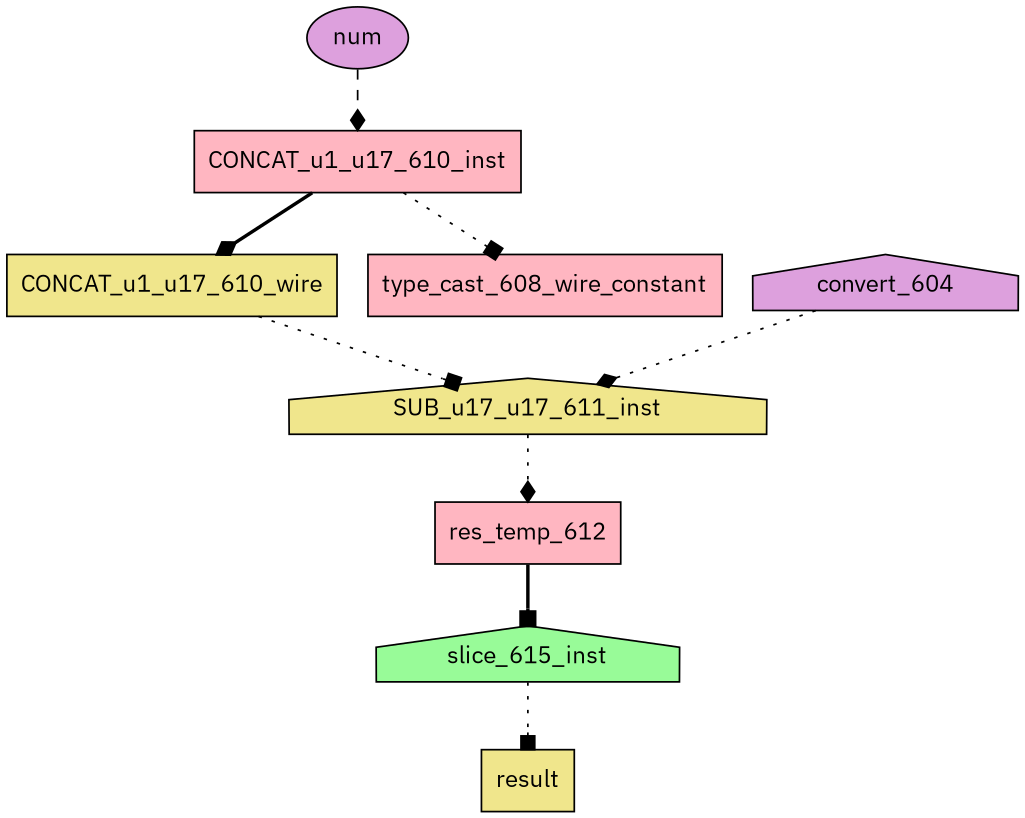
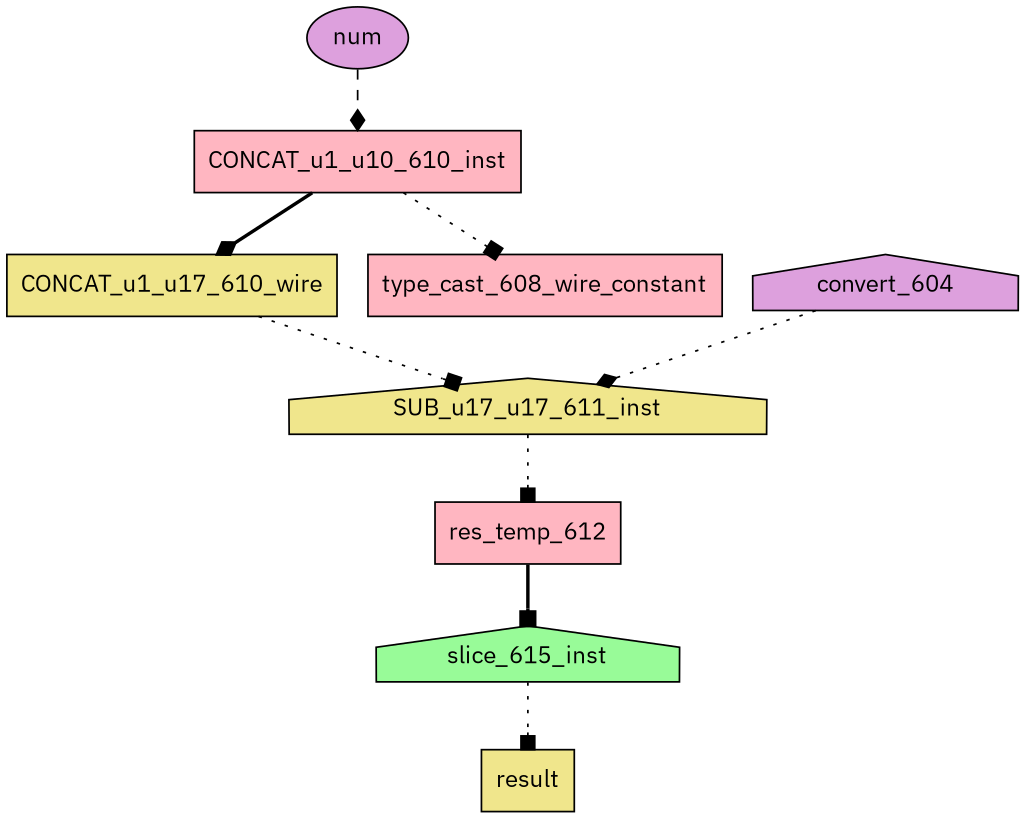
(358, 162) -> (358, 162)
(528, 458) -> (528, 460)
